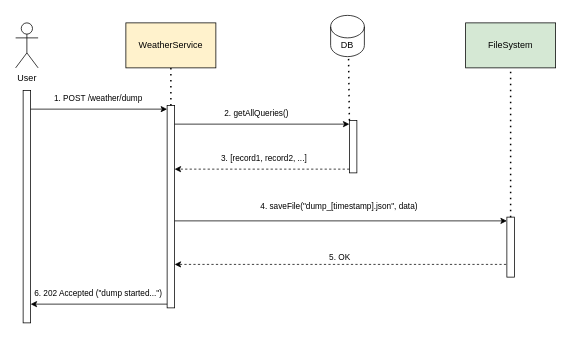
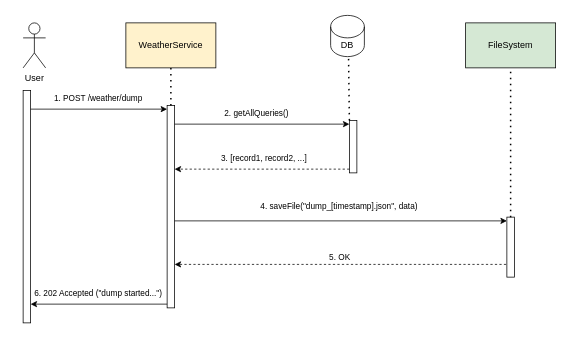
(27, 45) -> (34, 45)
